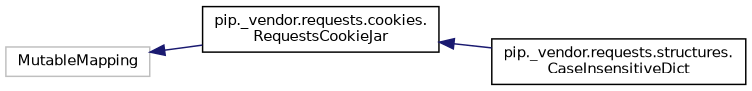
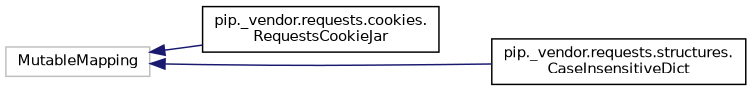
(473, 46) -> (329, 65)
